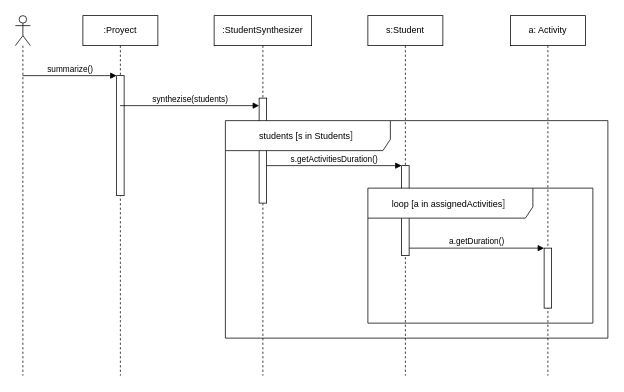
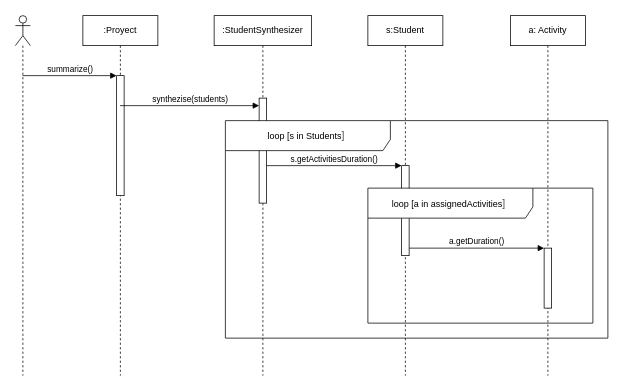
(308, 135) -> (308, 135)
